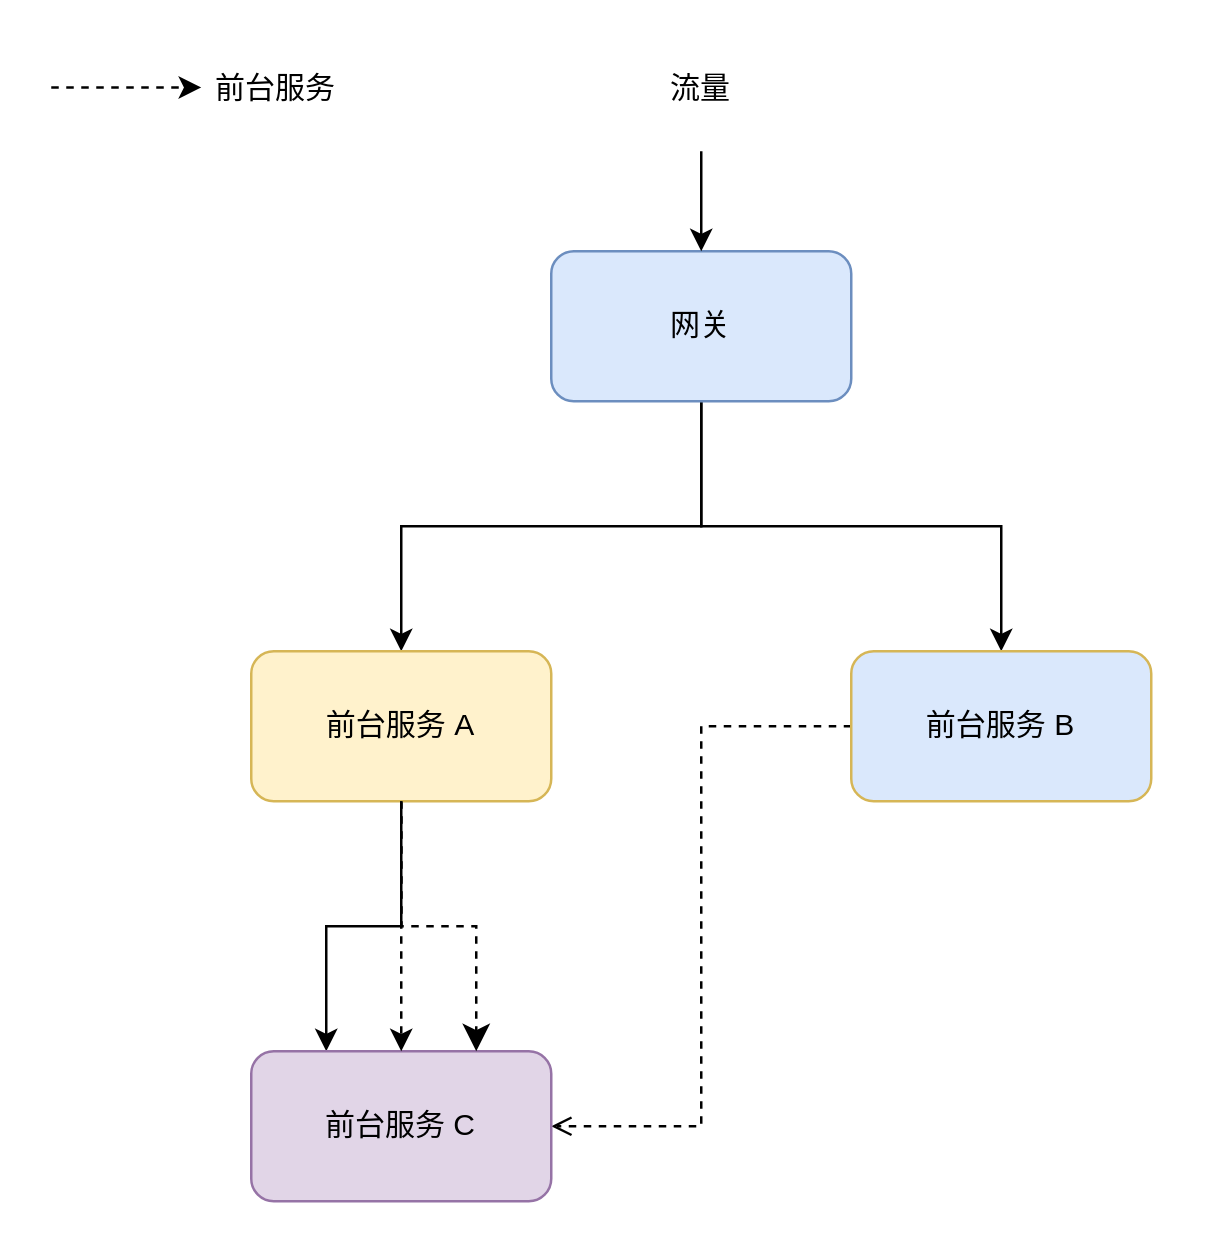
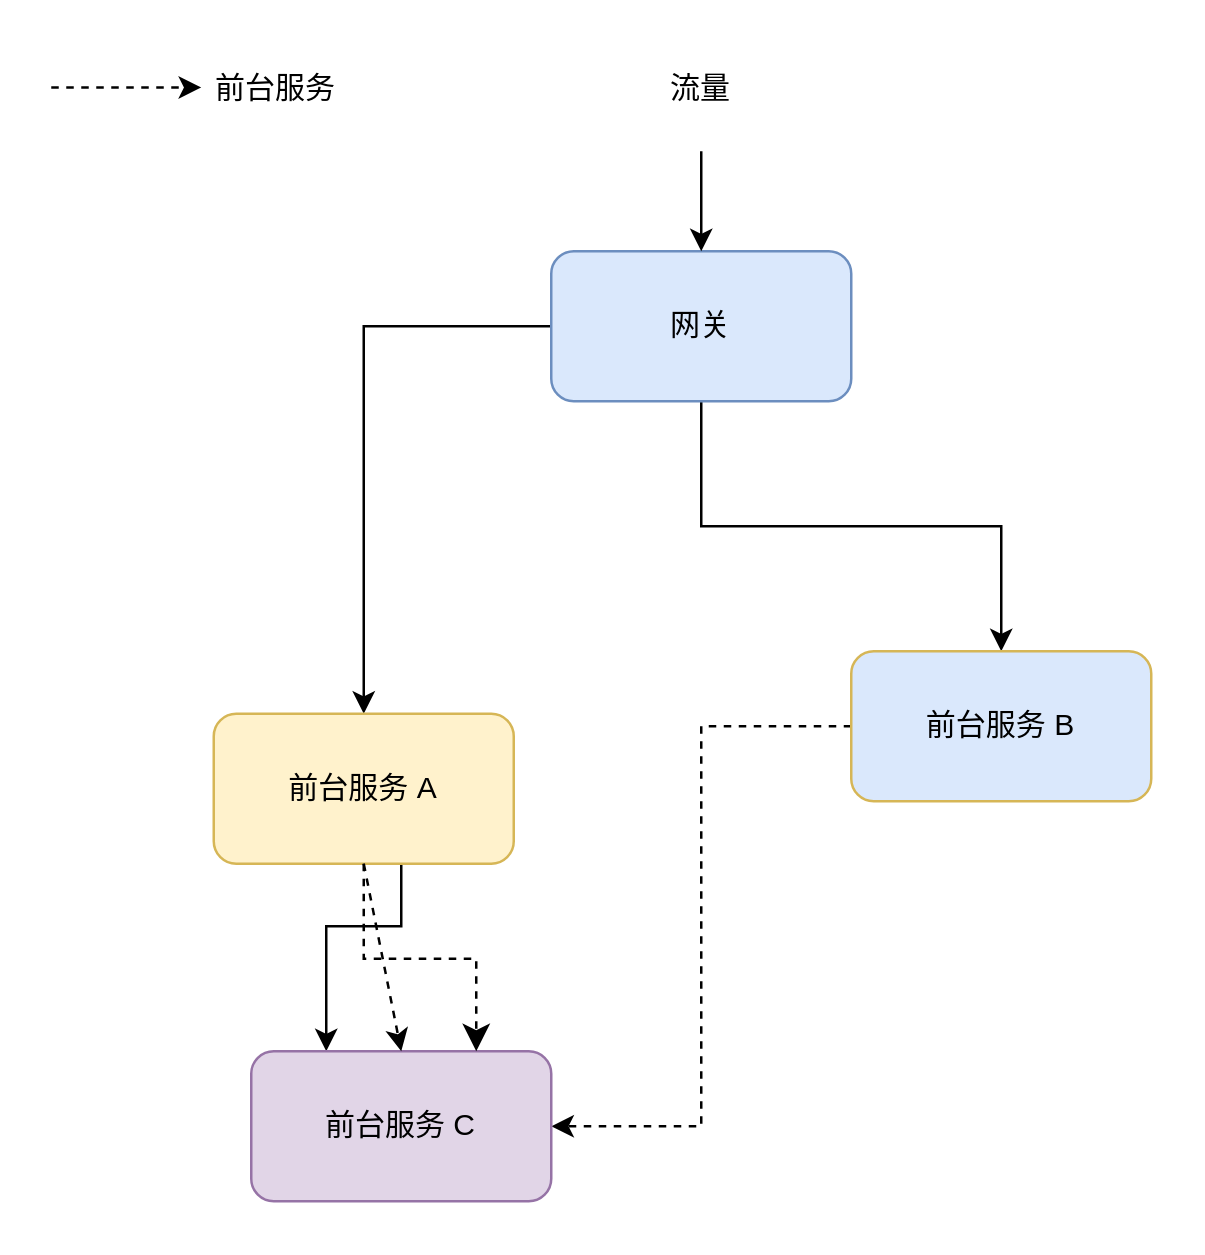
(401, 726) -> (364, 789)
(565, 1126) -> (569, 1126)
